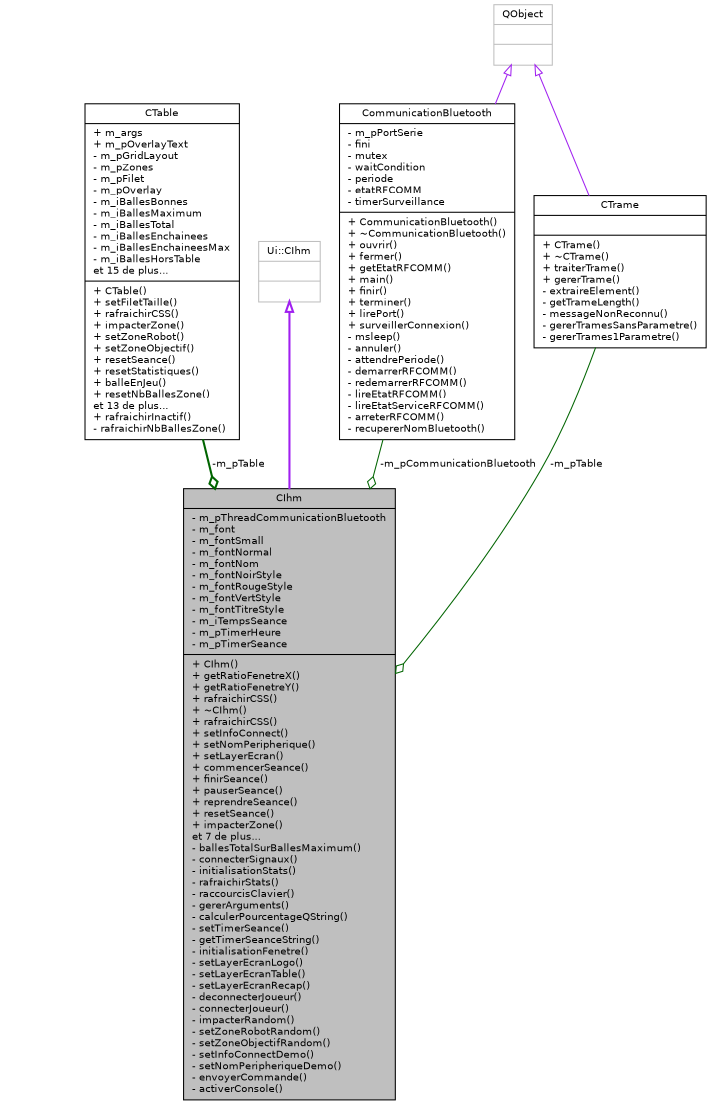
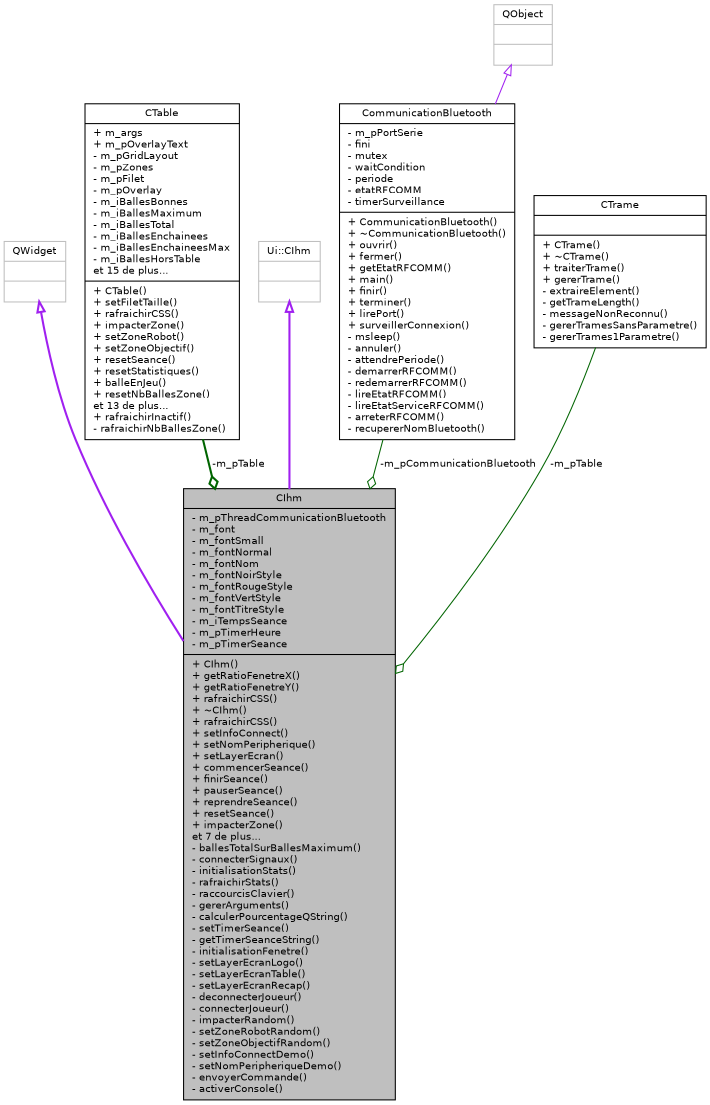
(564, 135) -> none
none -> (35, 272)
